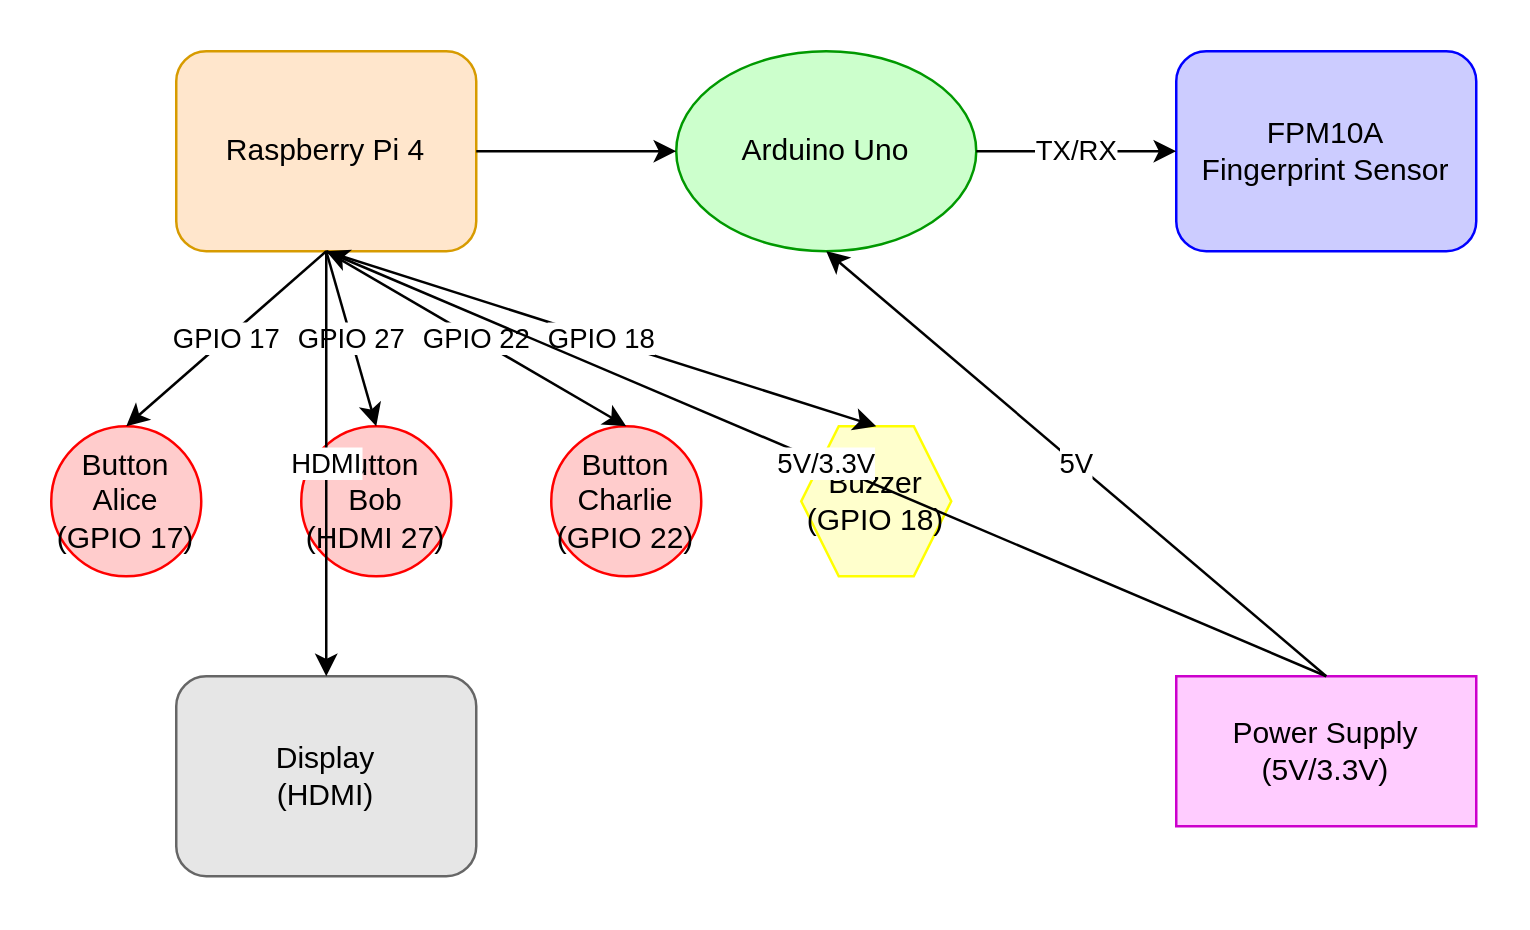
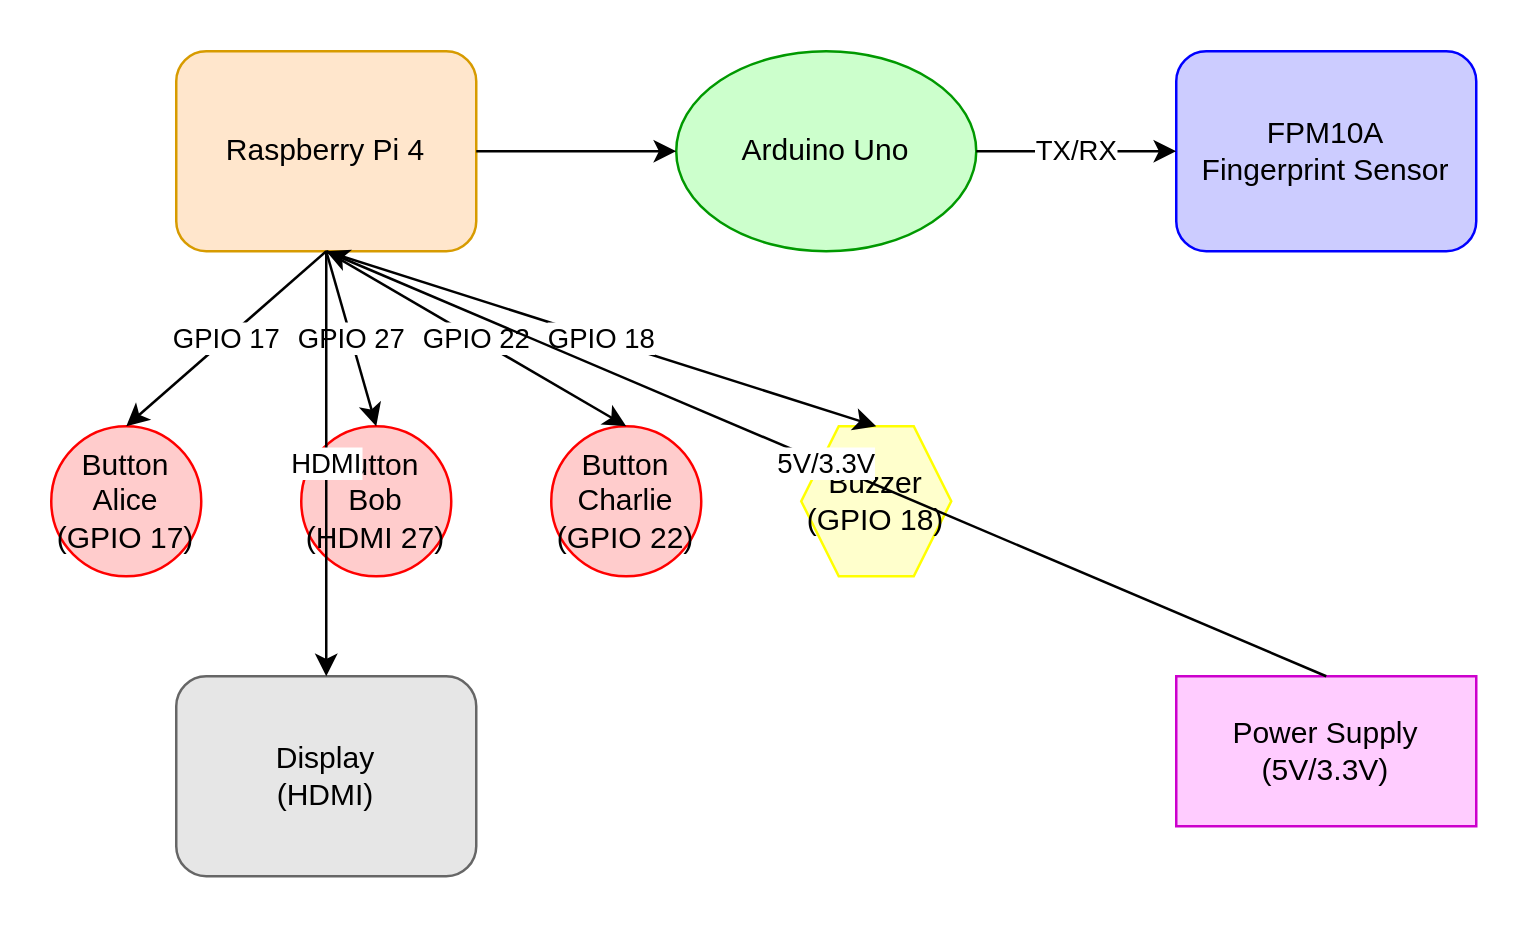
(1077, 464) -> none
